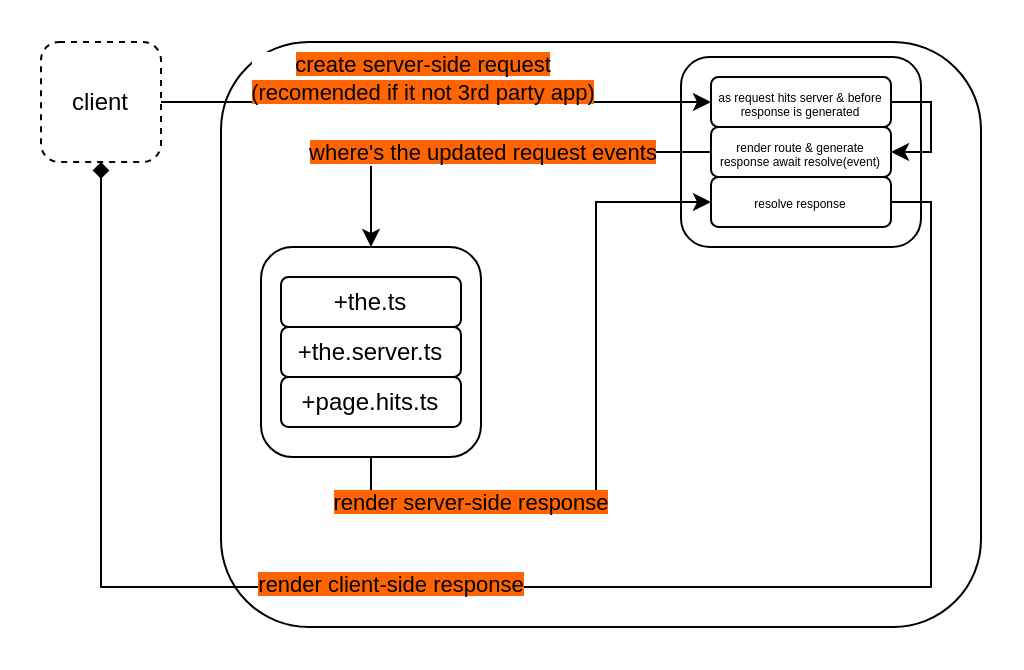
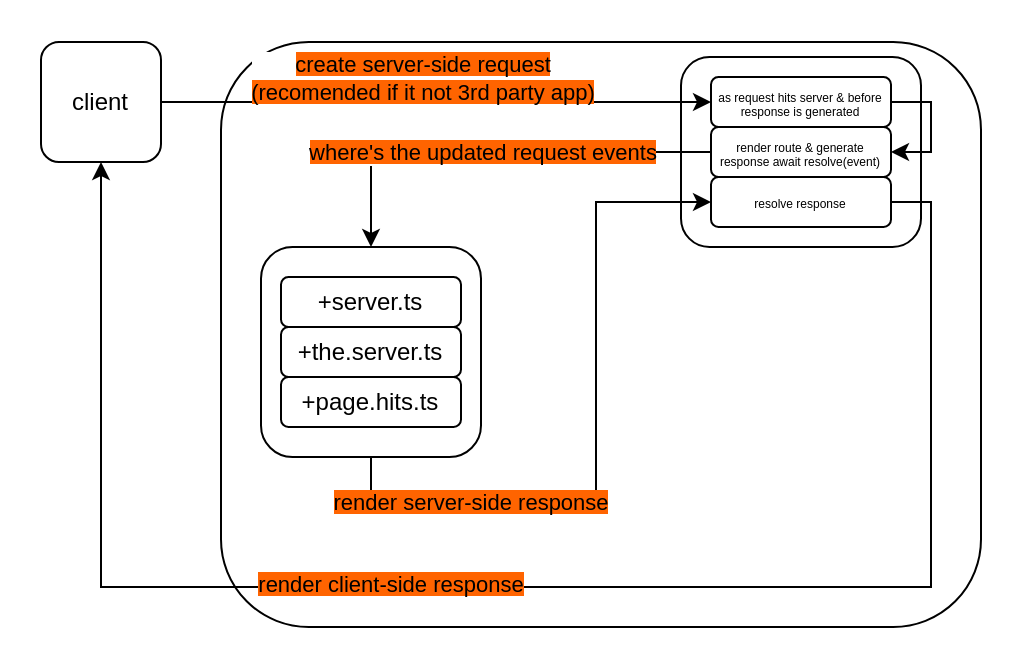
(101, 102) -> (101, 102)
(101, 178) -> (101, 177)
(371, 303) -> (371, 303)
